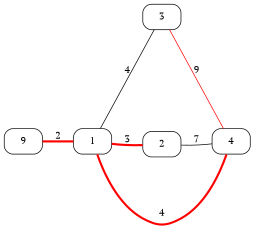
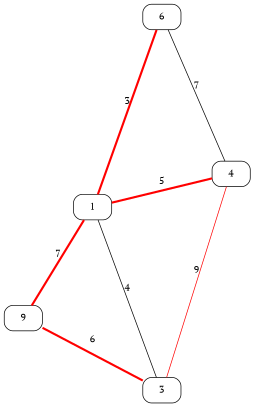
(58, 136) -> (58, 254)
(162, 144) -> (162, 17)
(162, 213) -> (162, 181)
none -> (93, 354)
